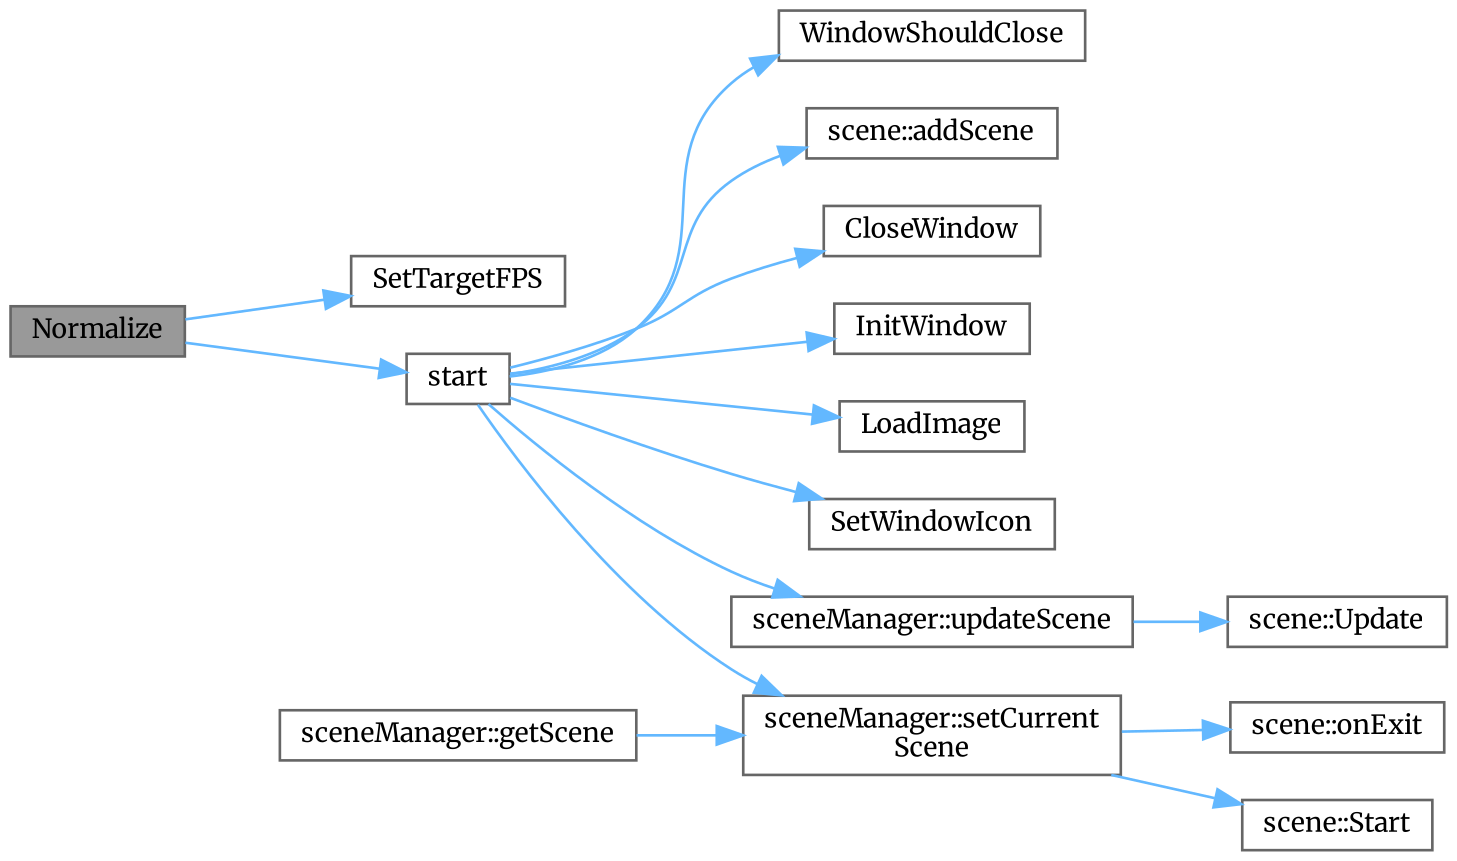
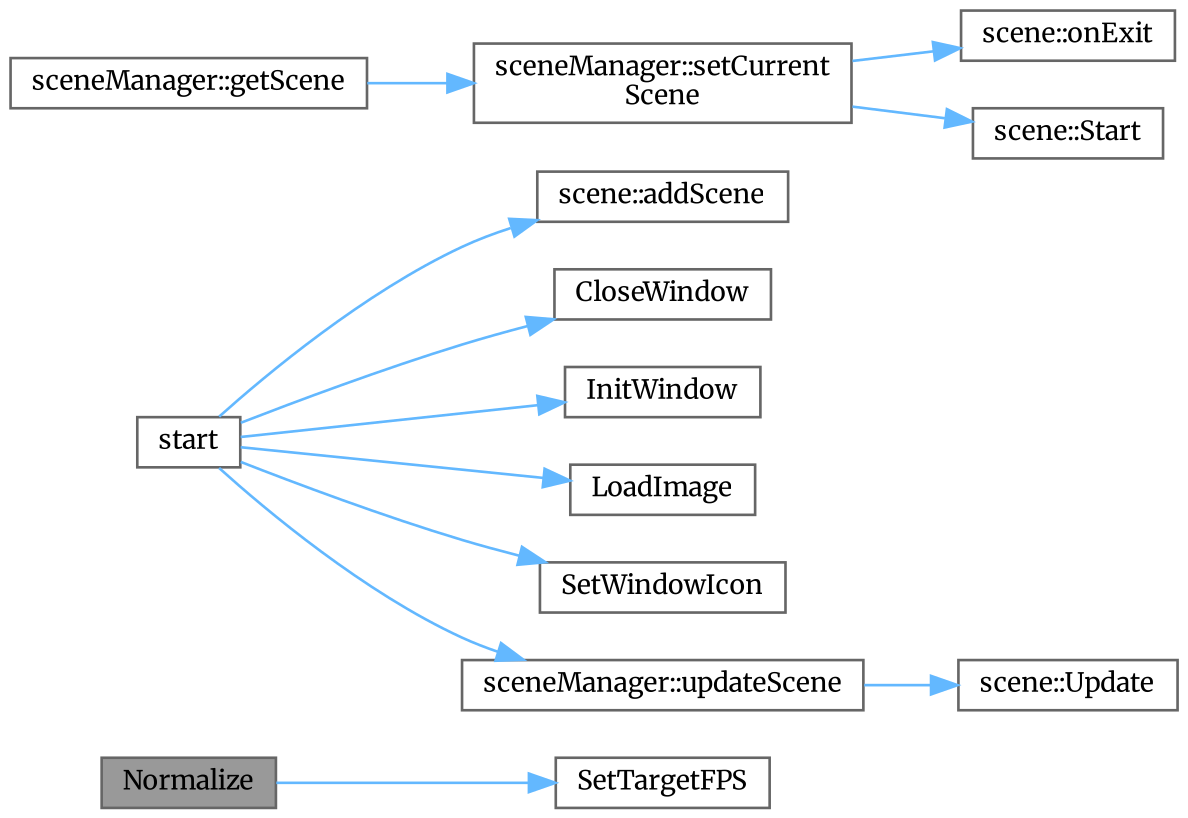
(932, 36) -> none
(282, 356) -> none
(603, 559) -> none
